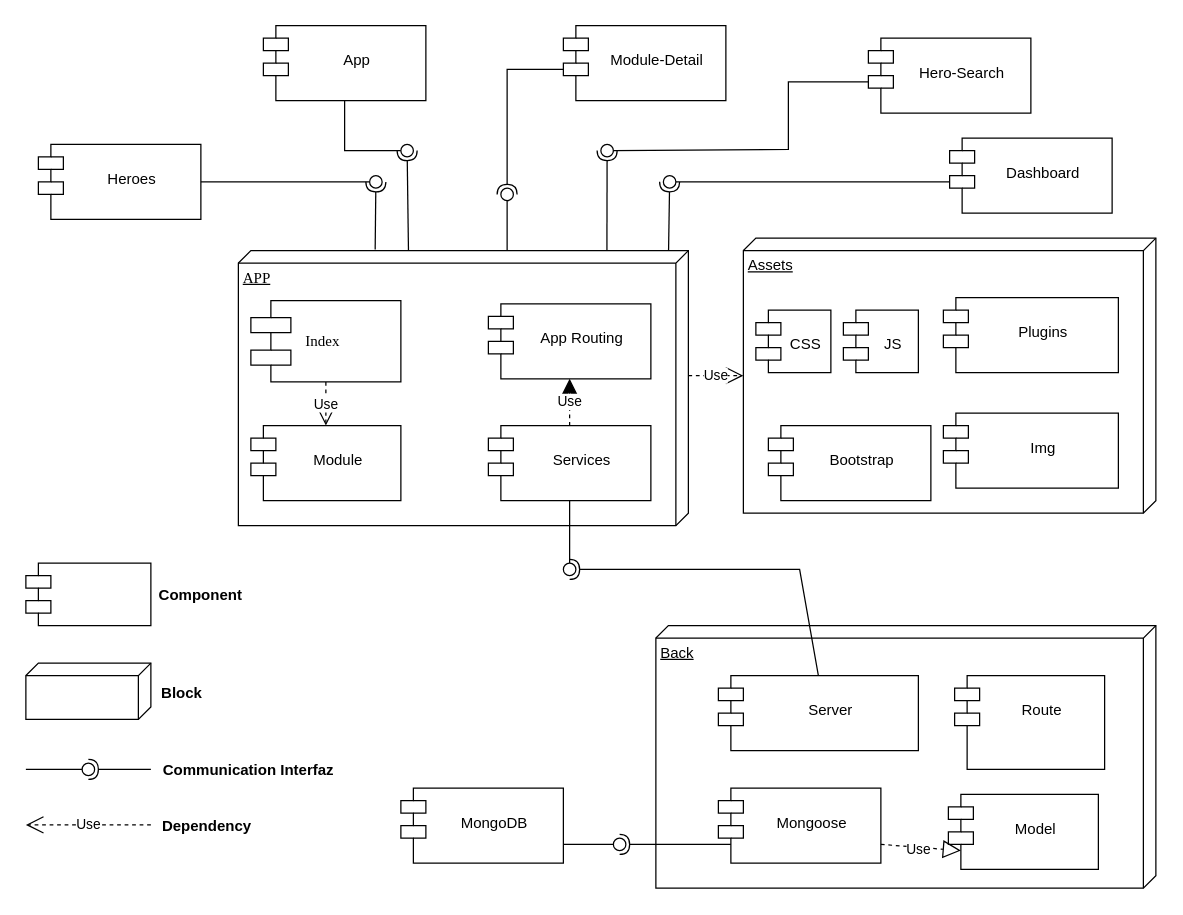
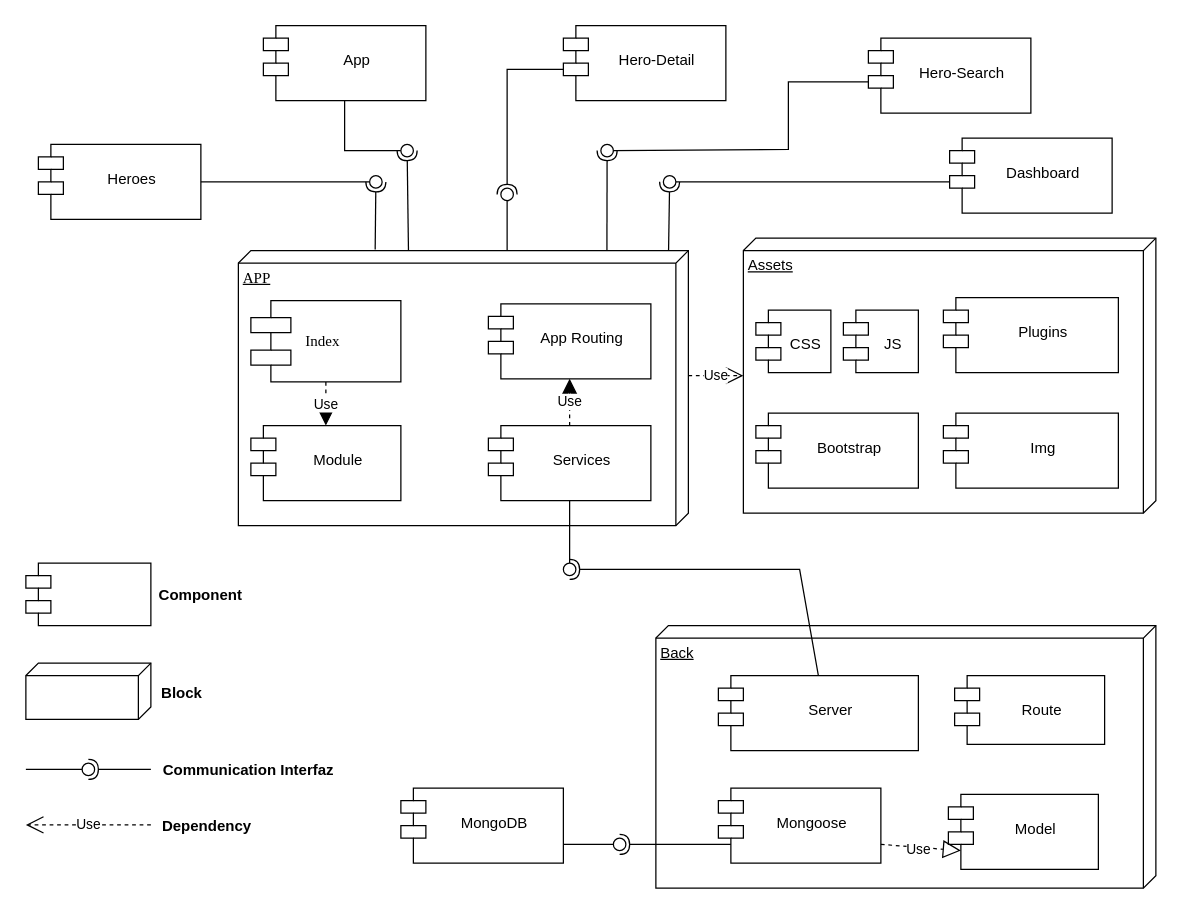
(656, 60) -> (656, 60)
(326, 416) -> (326, 411)
(849, 463) -> (837, 451)
(1029, 723) -> (1029, 710)
